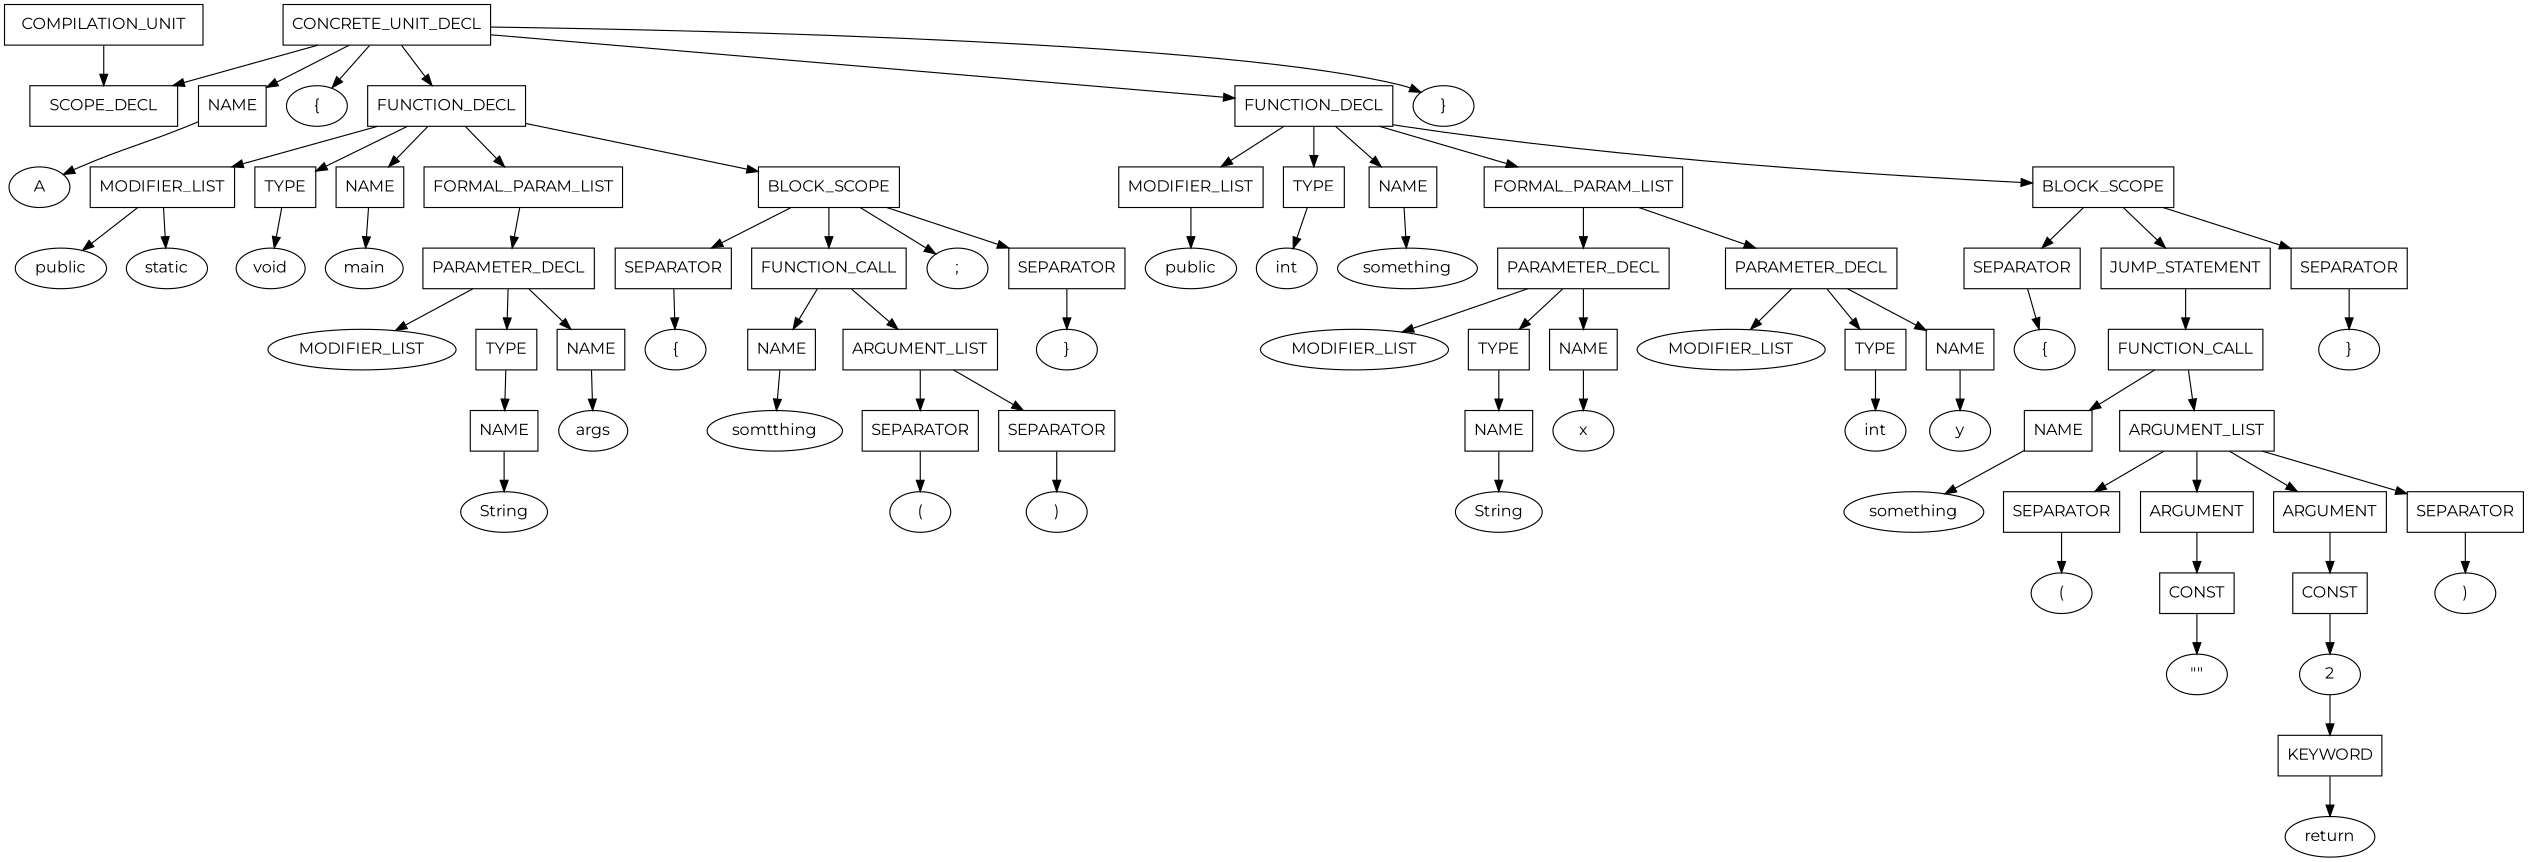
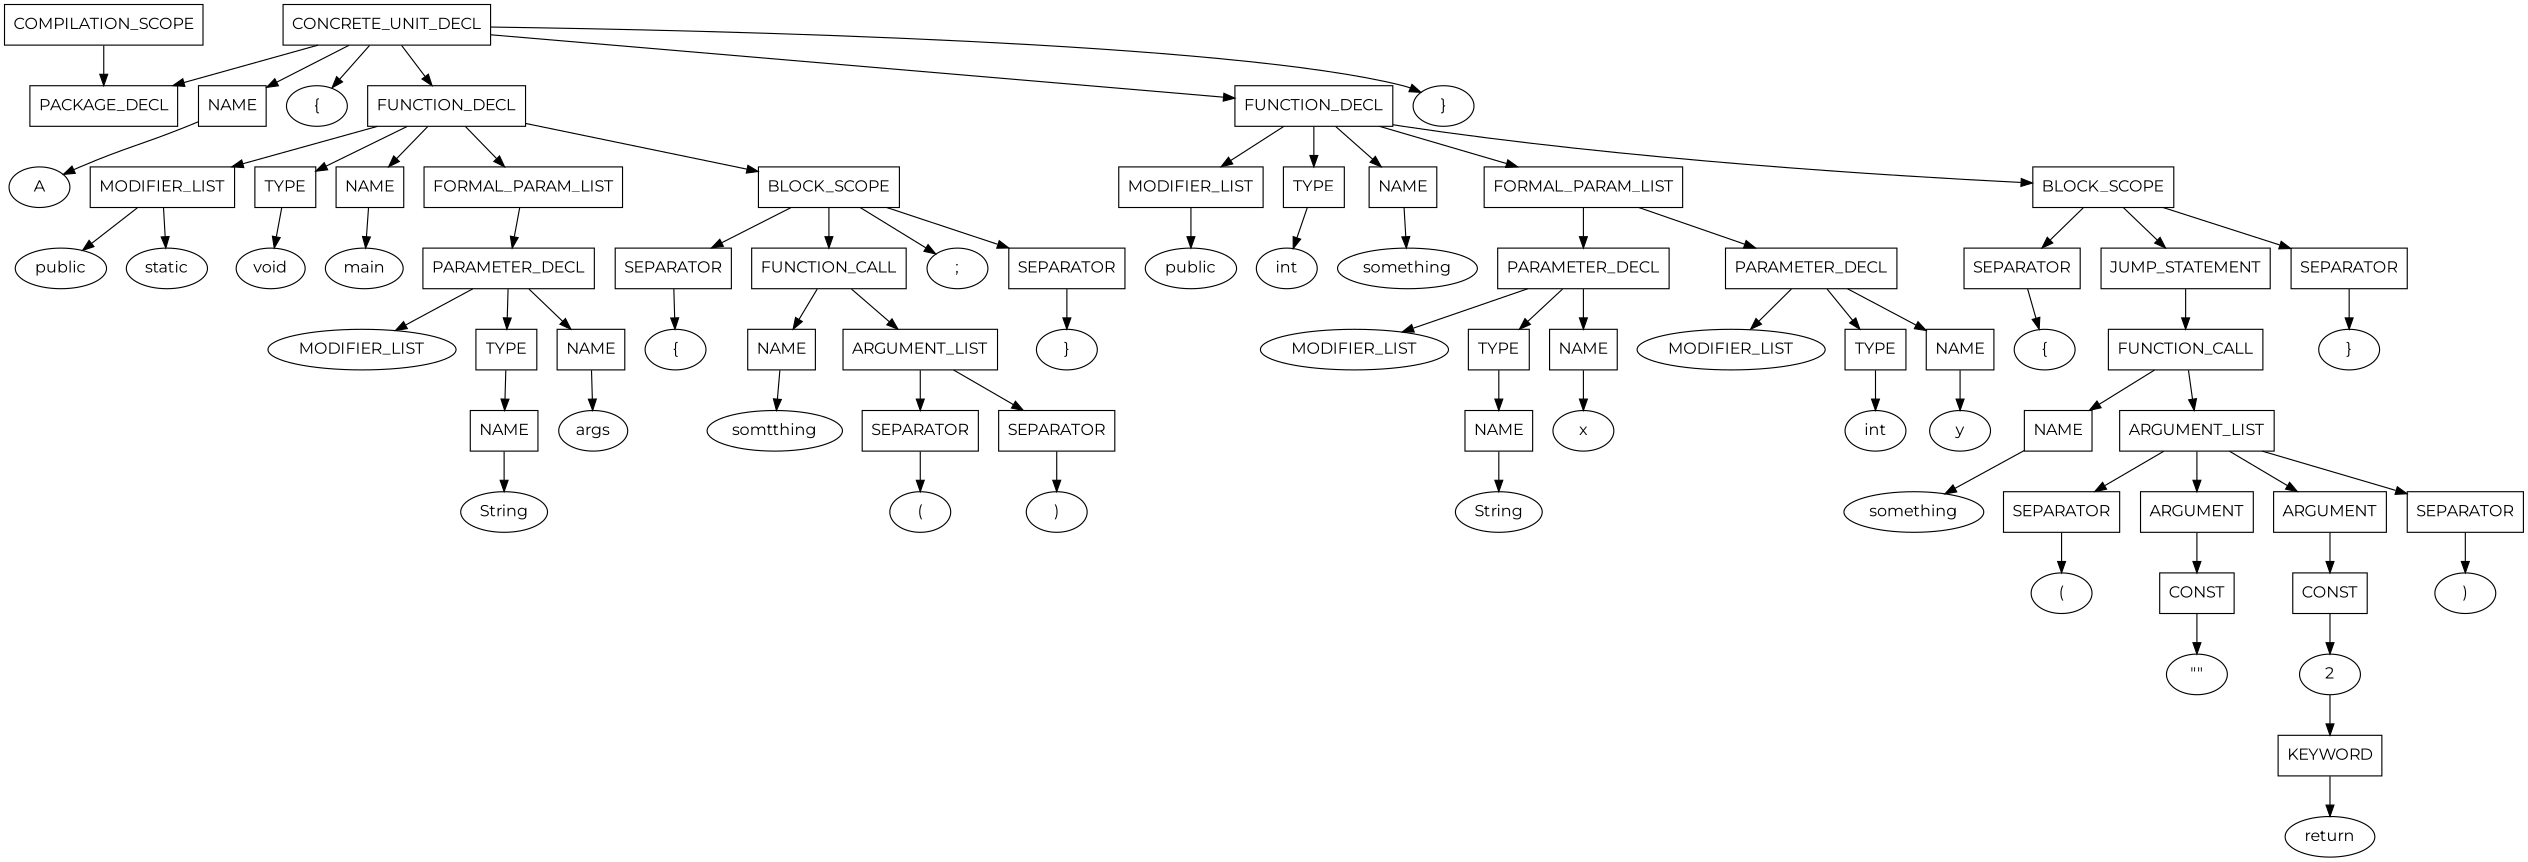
(104, 25) -> (104, 25)
(104, 106) -> (104, 106)
